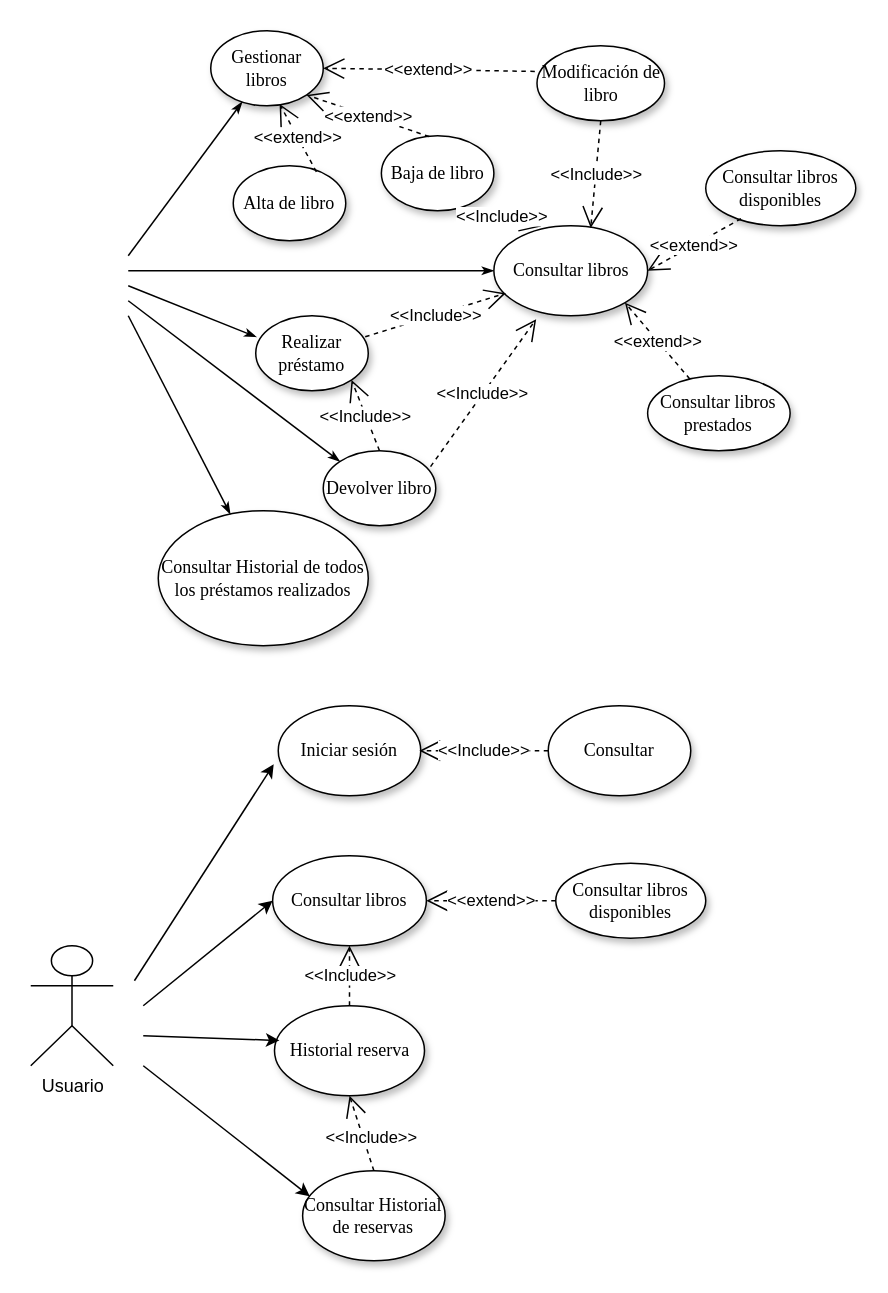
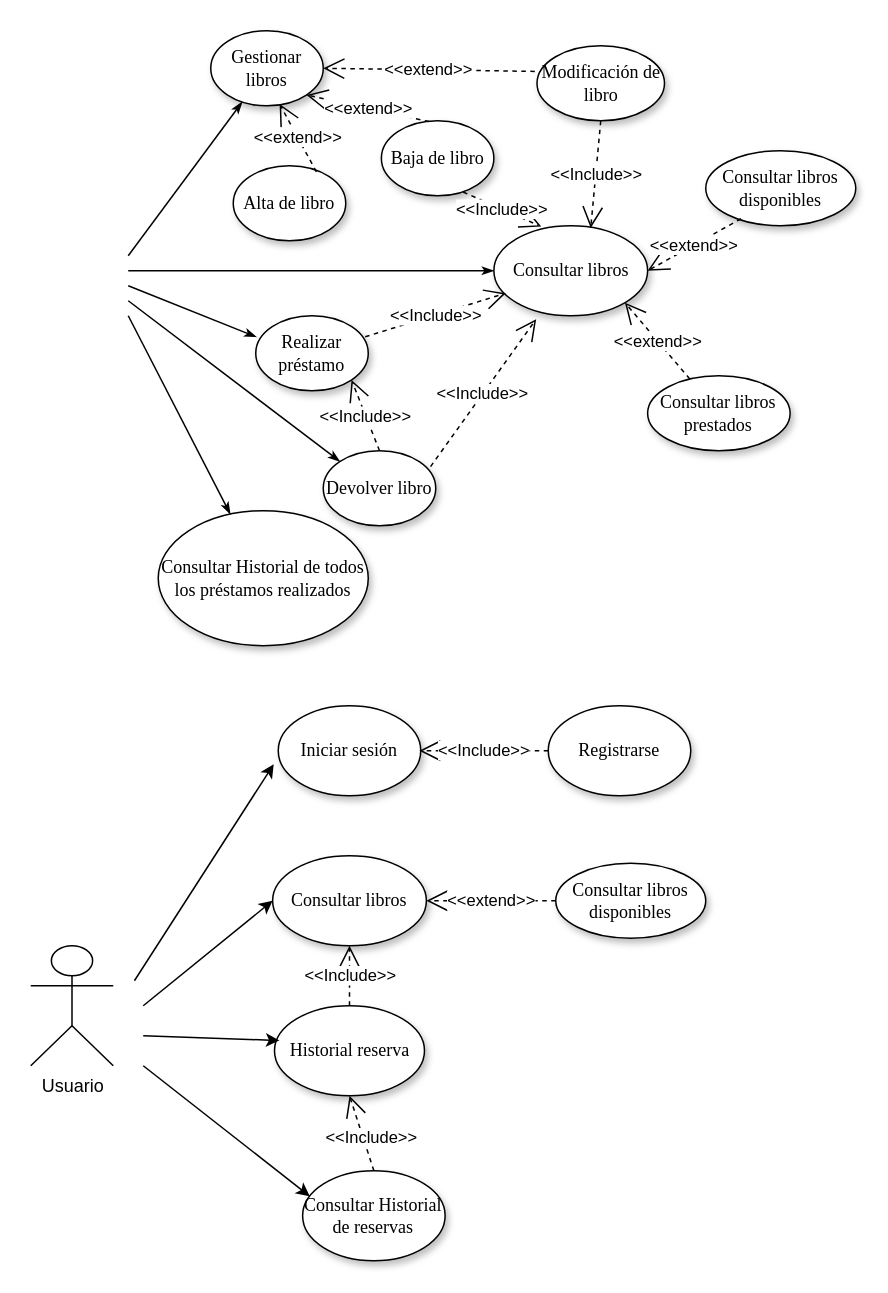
(438, 173) -> (438, 158)
(620, 751) -> (620, 751)
